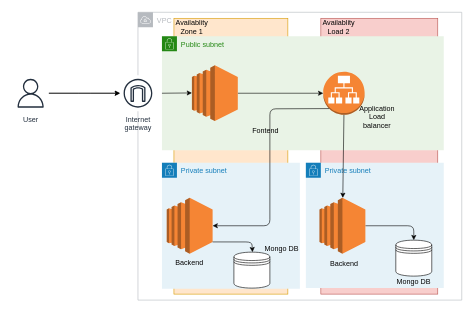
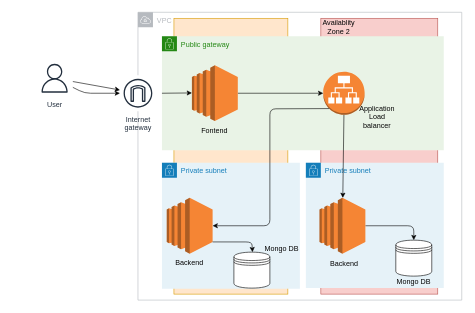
(192, 27) -> none
(339, 27) -> (339, 27)
(204, 45) -> (206, 45)
(30, 93) -> (54, 78)
(266, 130) -> (215, 130)
